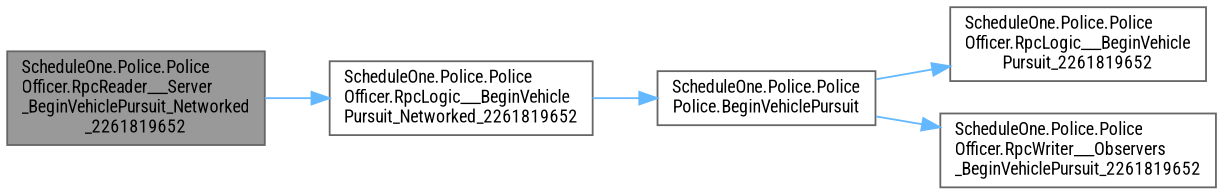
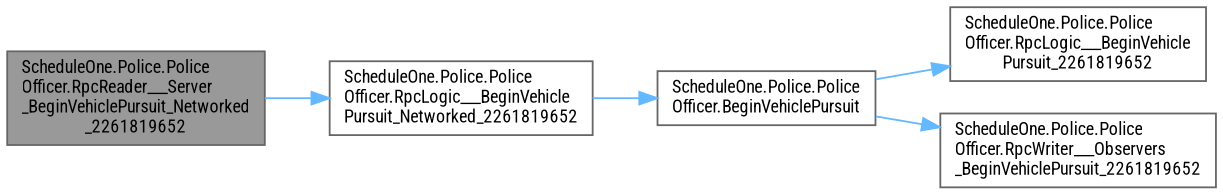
(766, 98) -> (766, 98)
